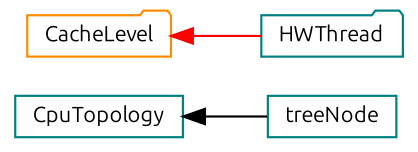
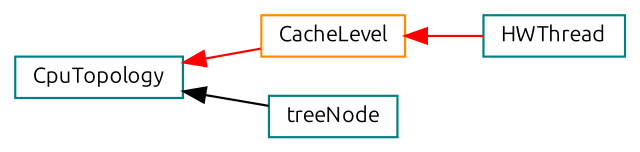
(99, 36) -> (333, 36)
(332, 36) -> (554, 36)
none -> (233, 54)
